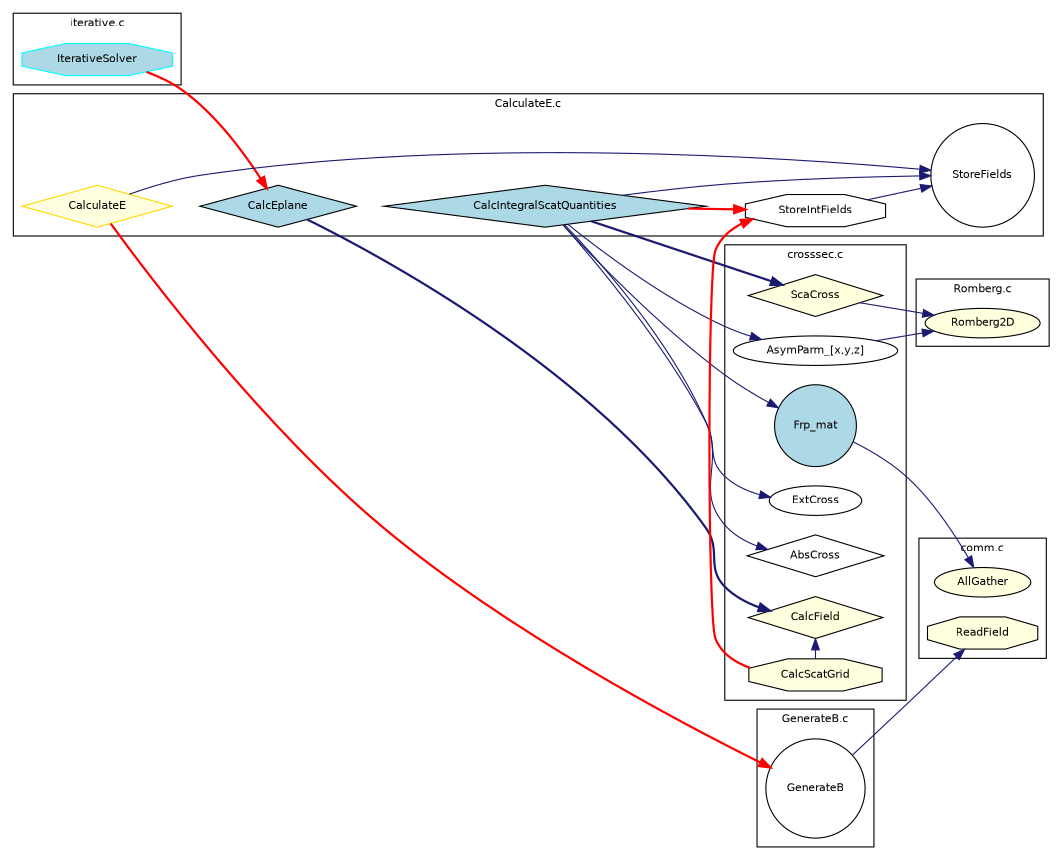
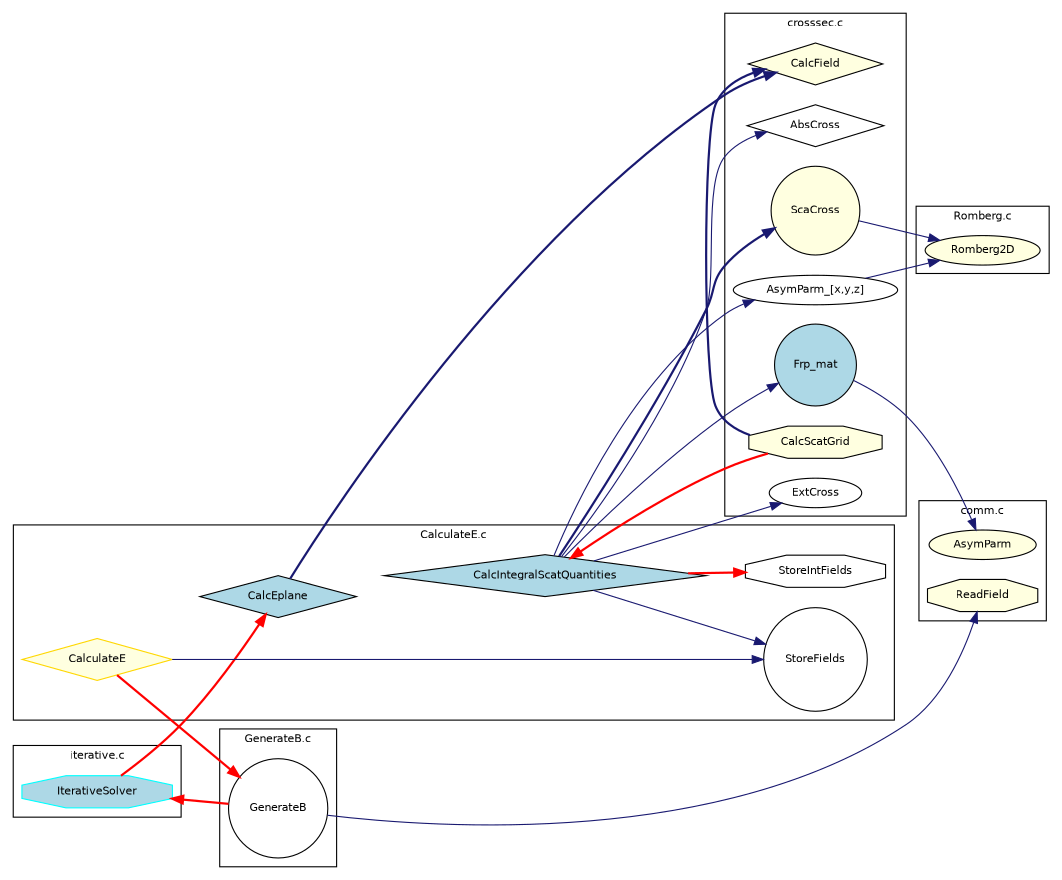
(894, 194) -> none
(815, 296) -> (815, 211)
(710, 413) -> (671, 496)
(983, 582) -> (983, 545)
(815, 654) -> (708, 183)
none -> (206, 802)
